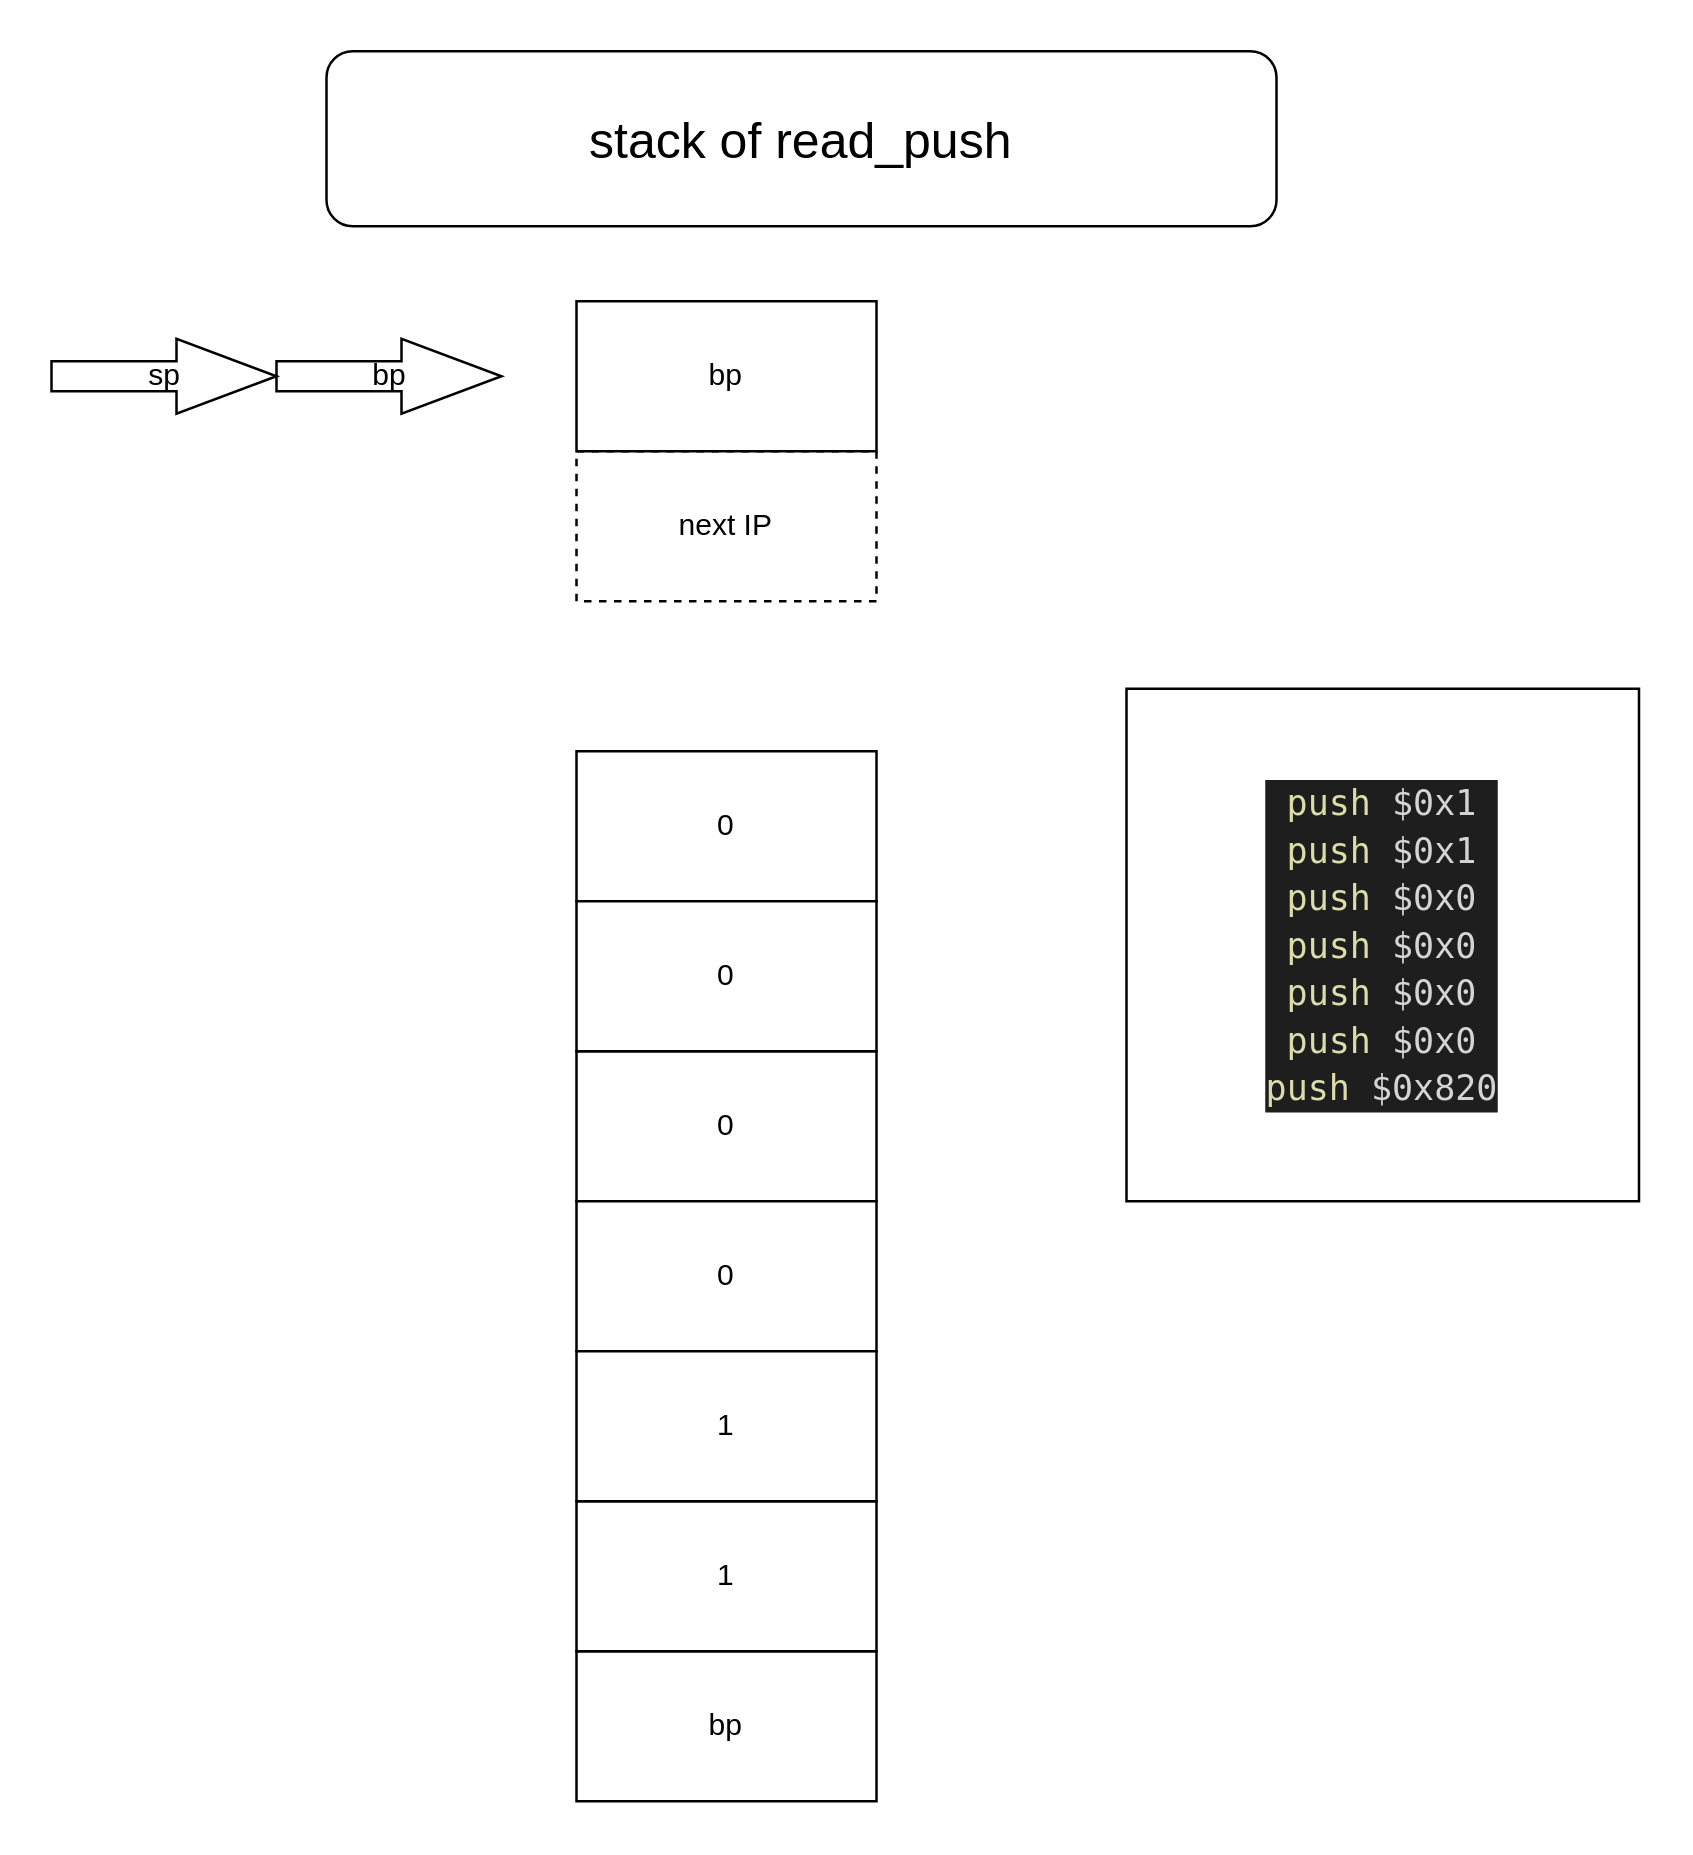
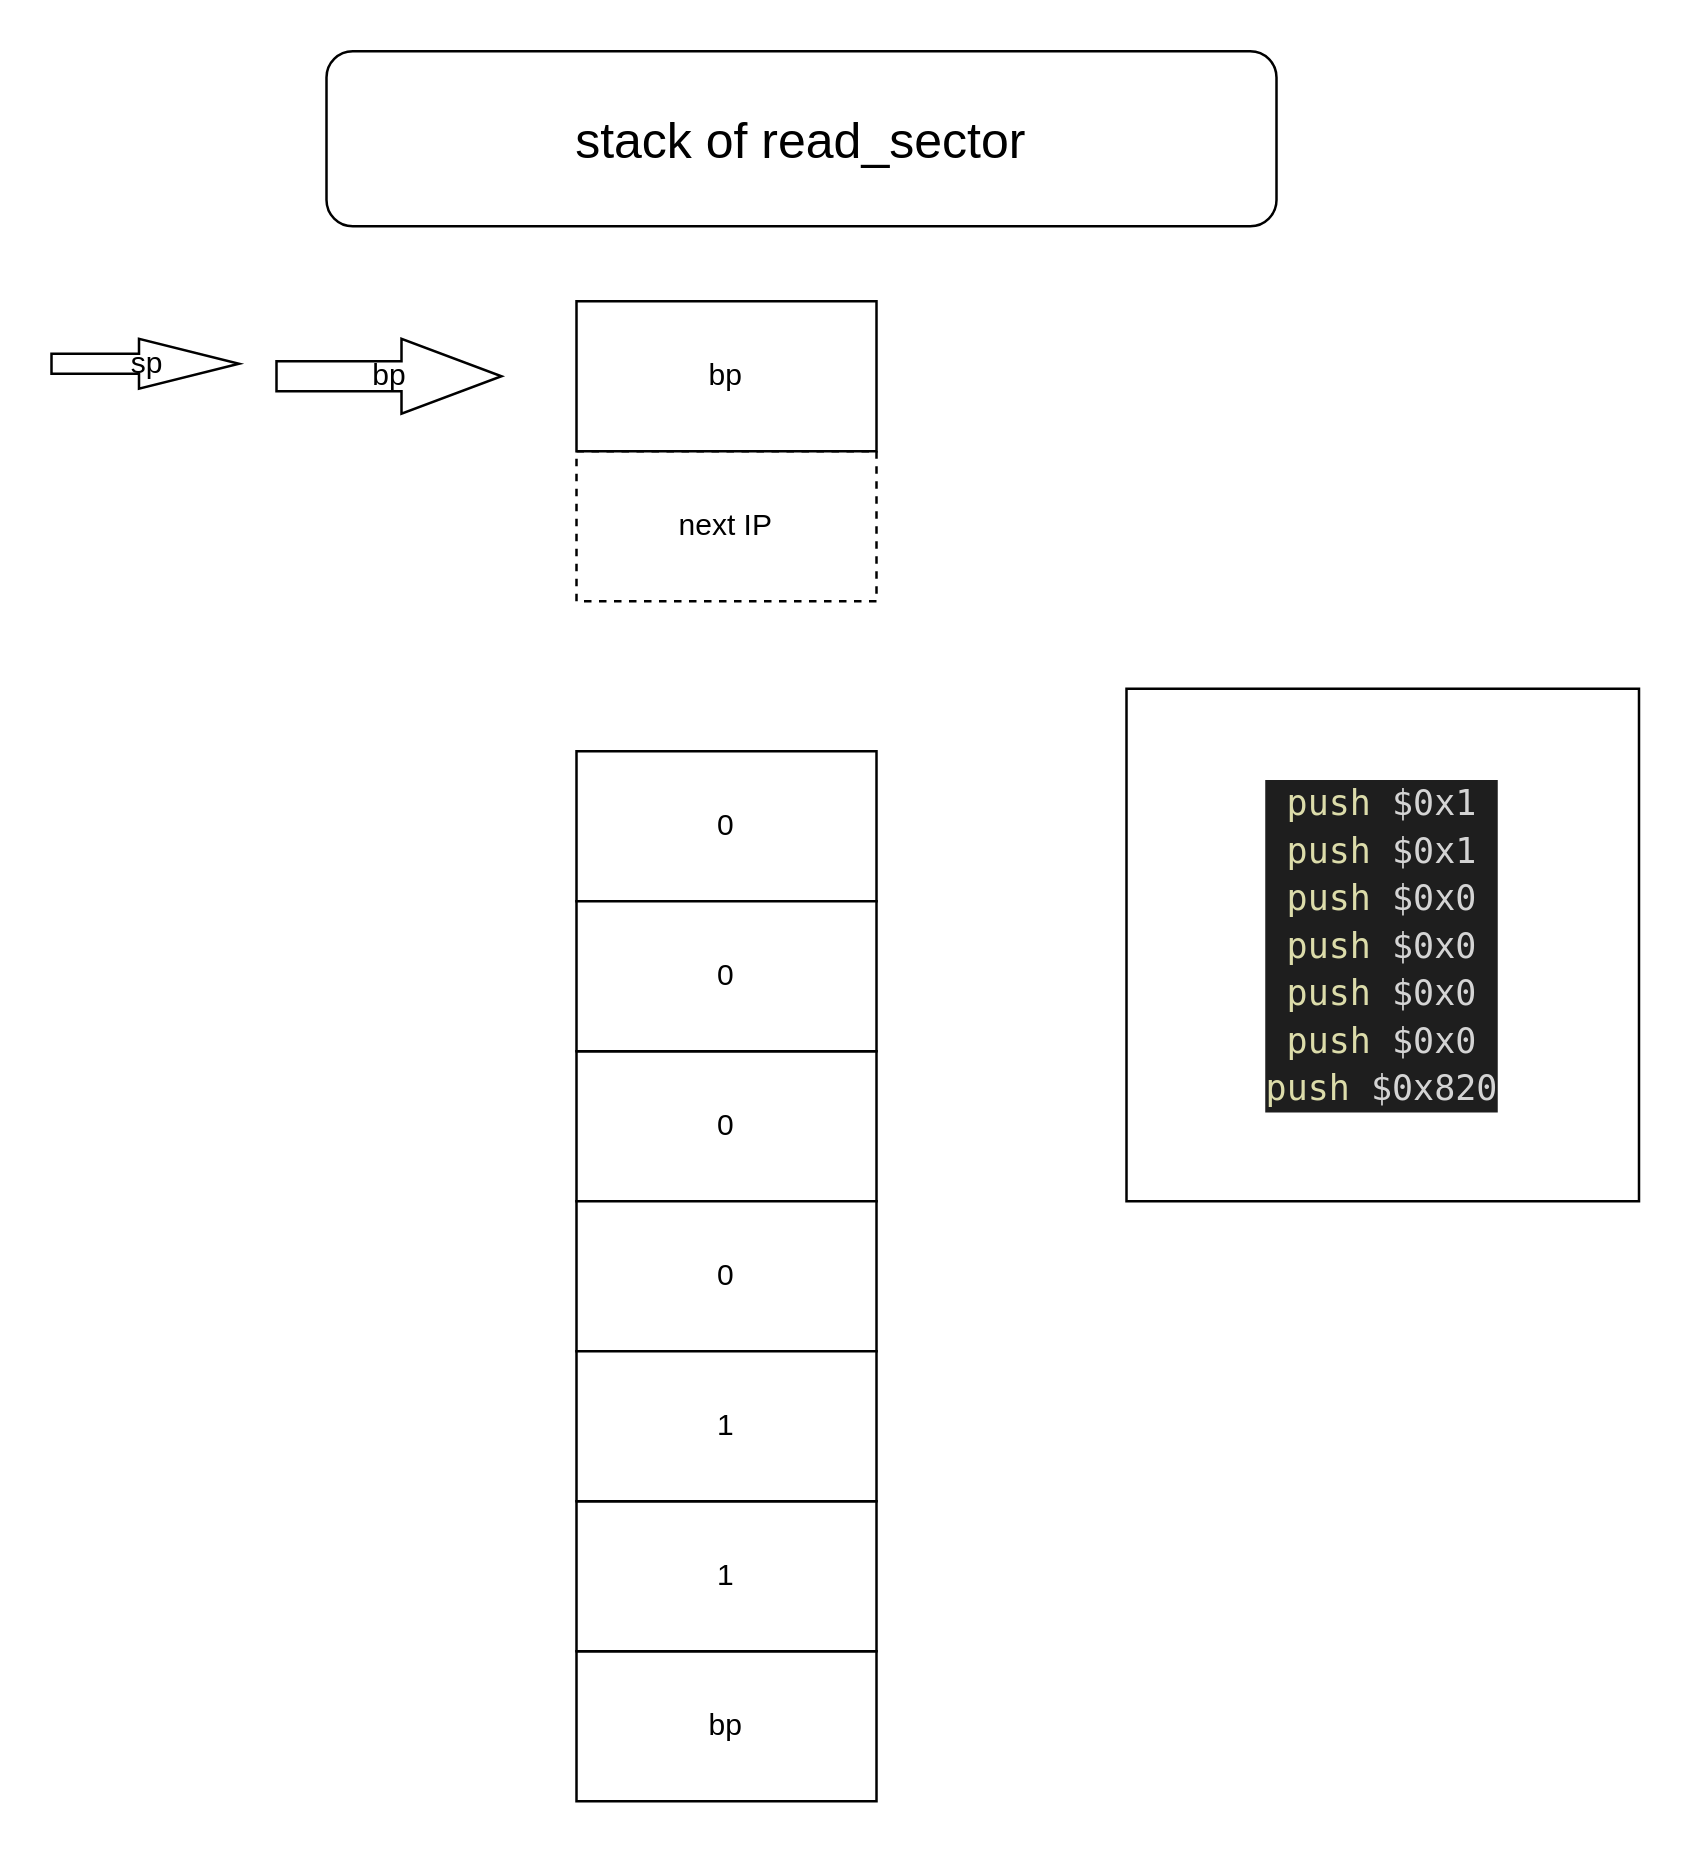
(801, 139) -> (801, 139)
(164, 376) -> (145, 364)
